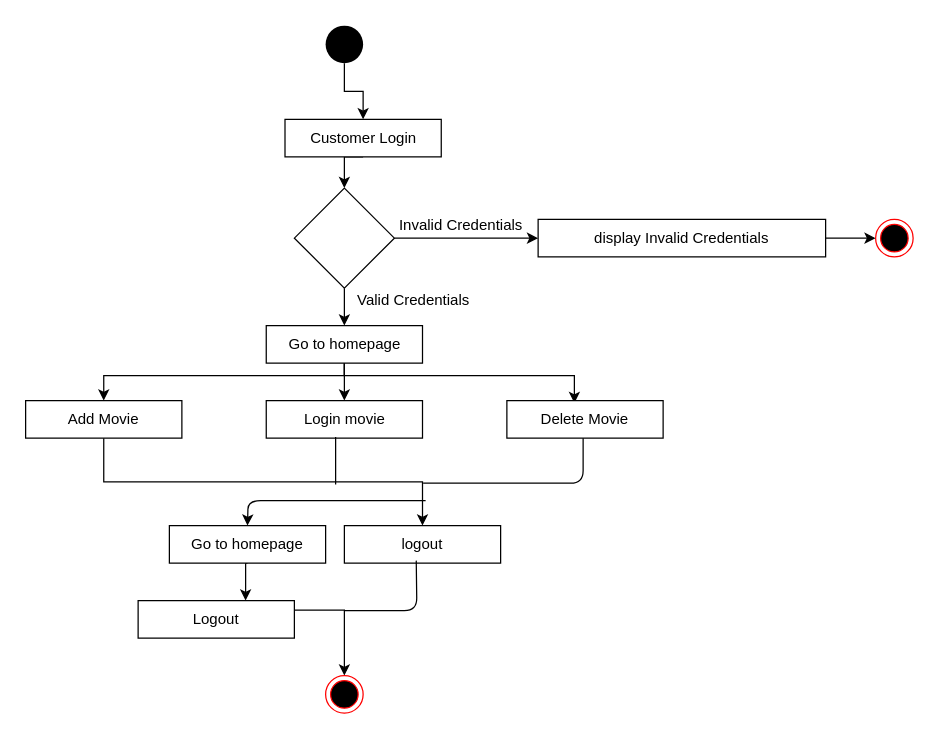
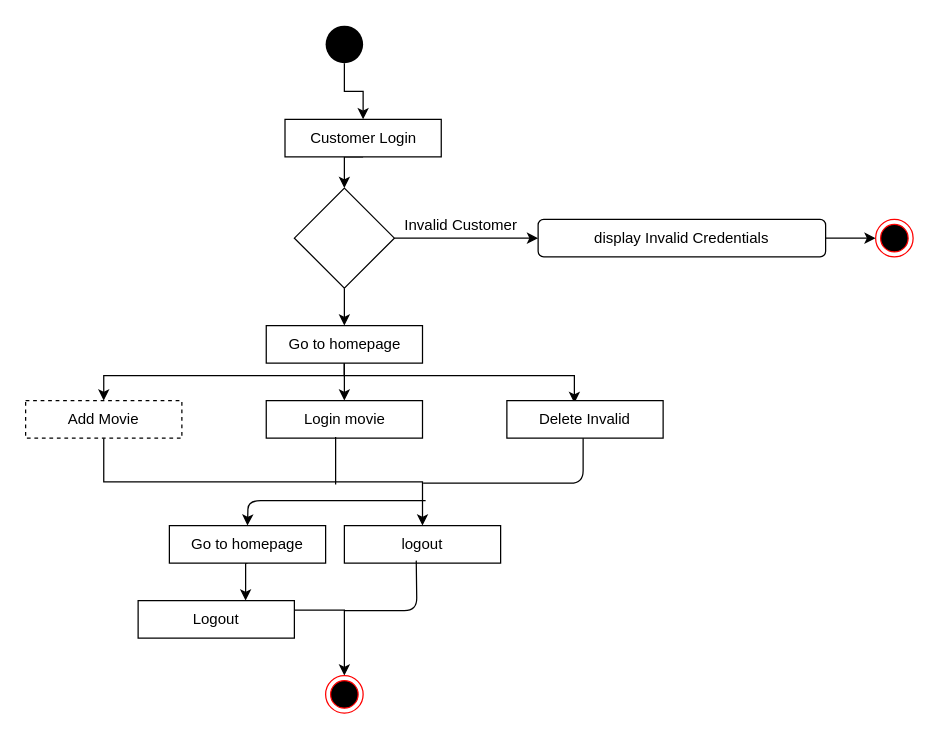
(461, 226) -> (461, 226)
(682, 238) -> (682, 238)
(413, 301) -> none
(104, 419) -> (104, 419)
(585, 419) -> (585, 419)
